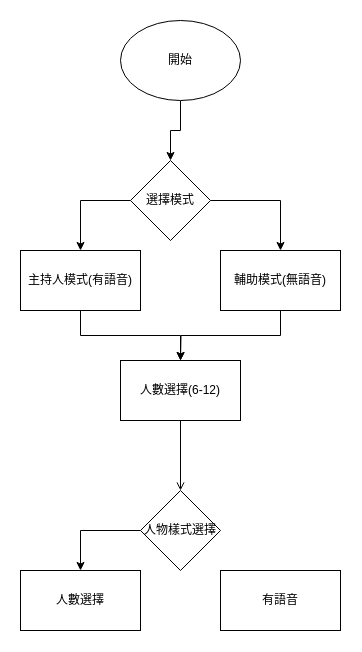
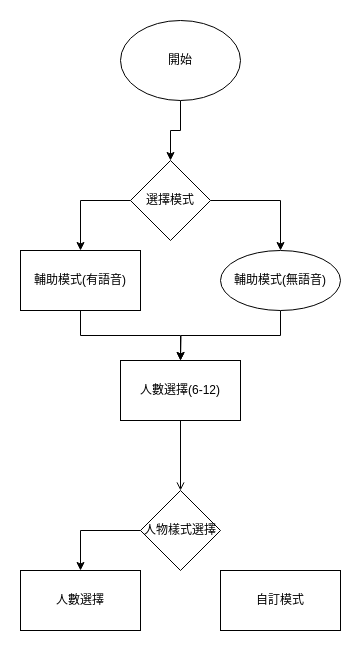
(81, 281) -> (81, 281)
(281, 281) -> (281, 281)
(281, 601) -> (281, 601)
